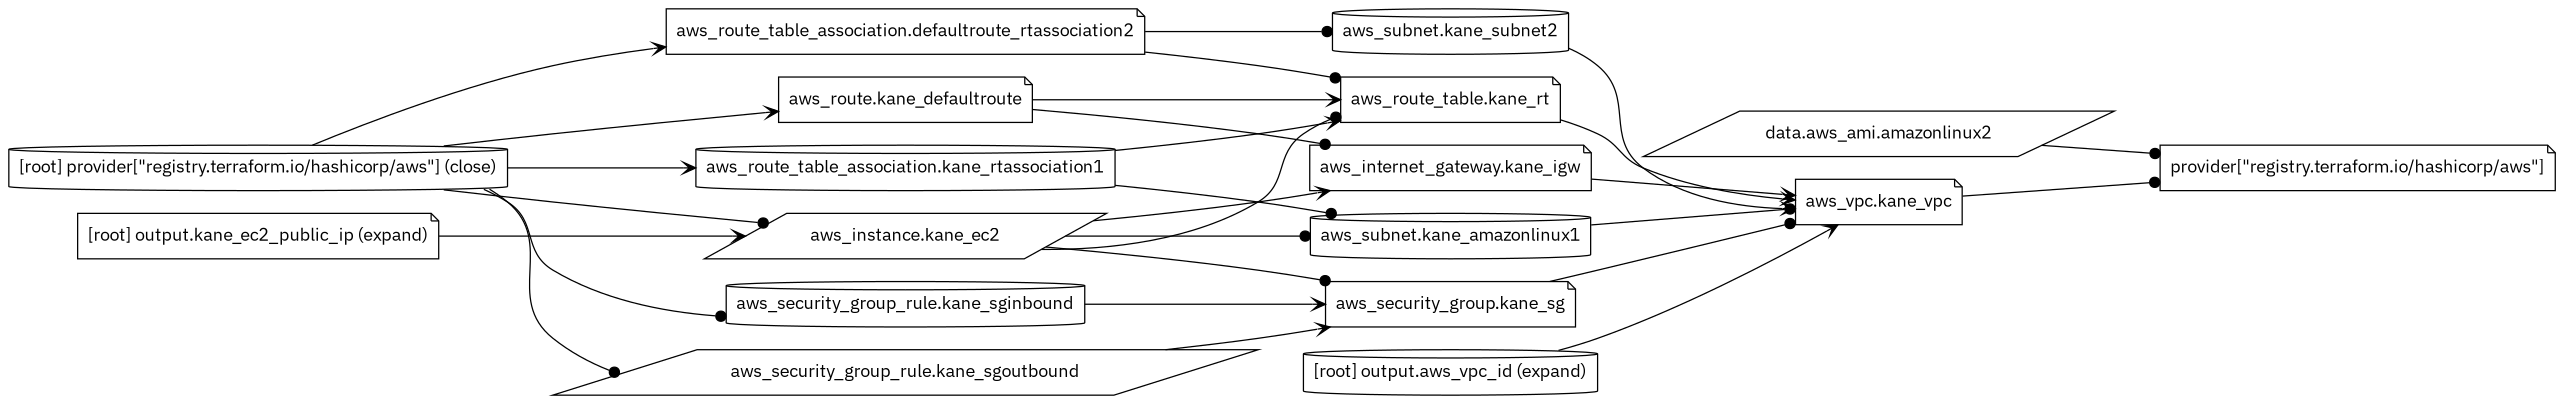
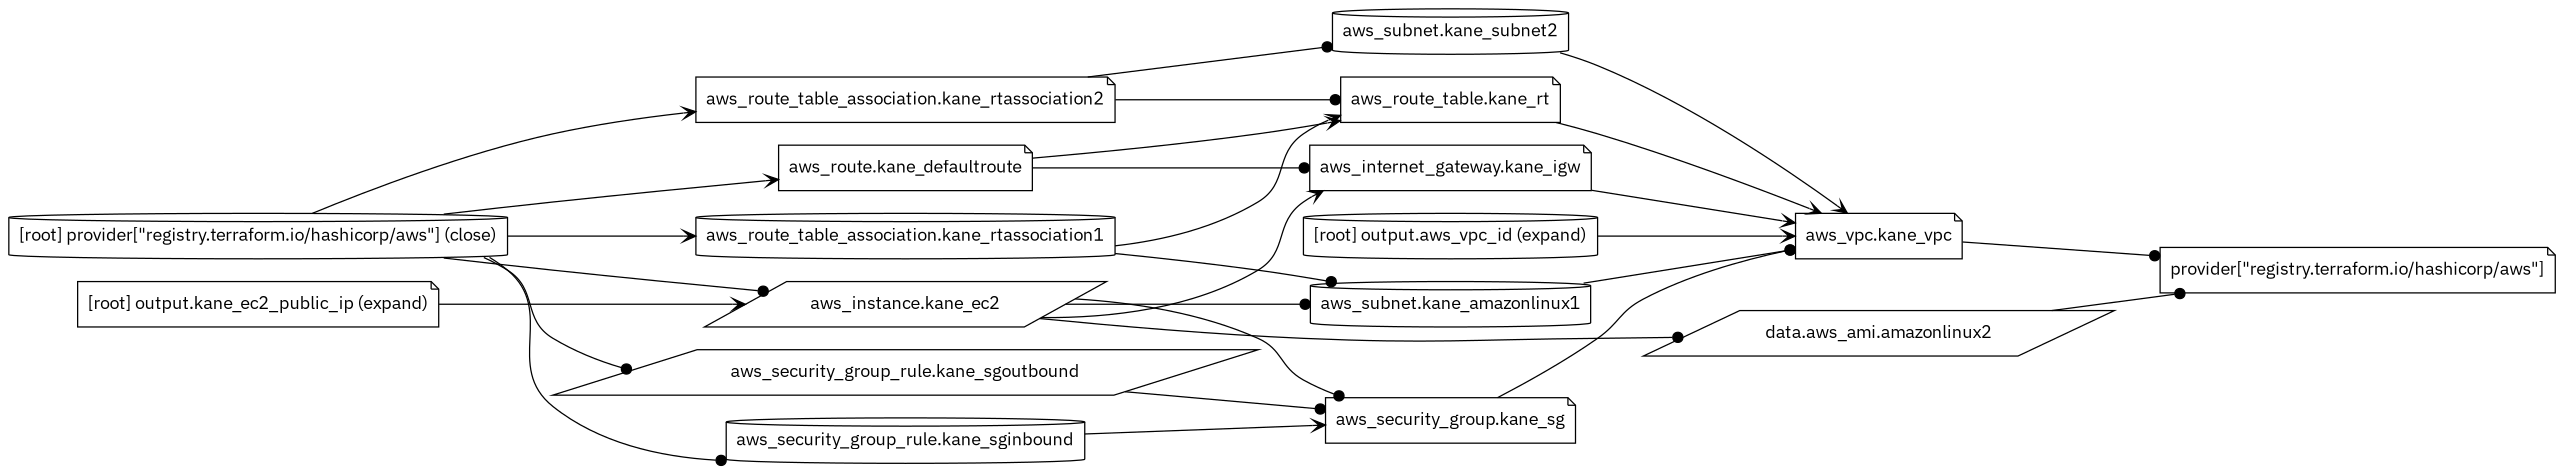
(905, 32) -> (905, 100)
(1209, 225) -> (1356, 340)
(1241, 341) -> (1220, 400)
